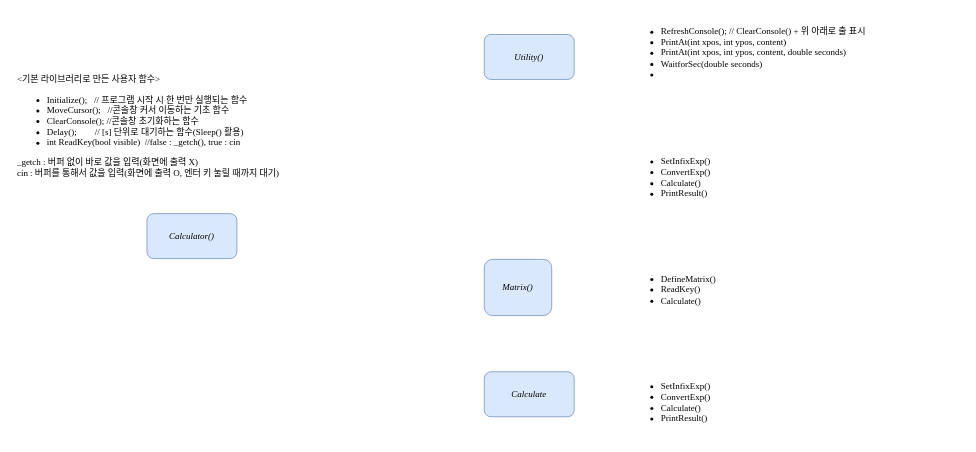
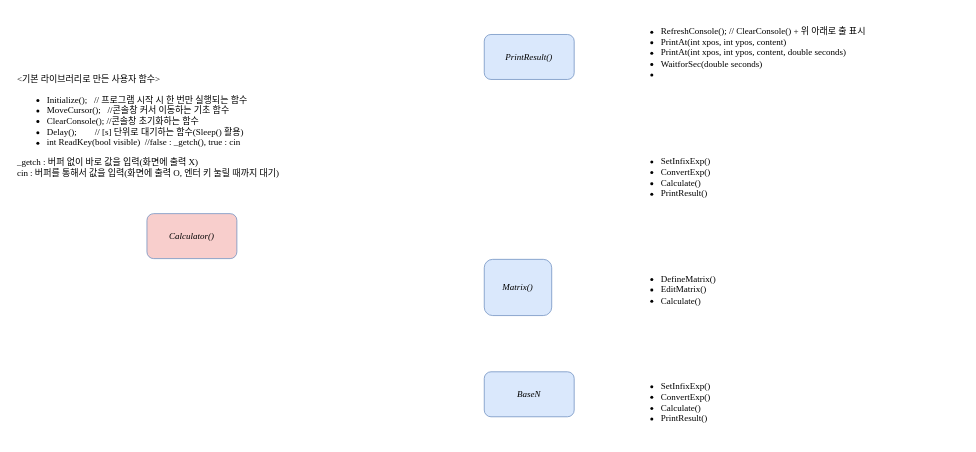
(529, 57) -> (529, 57)
(192, 236) -> (192, 236)
(664, 290) -> (664, 290)
(529, 395) -> (529, 395)
